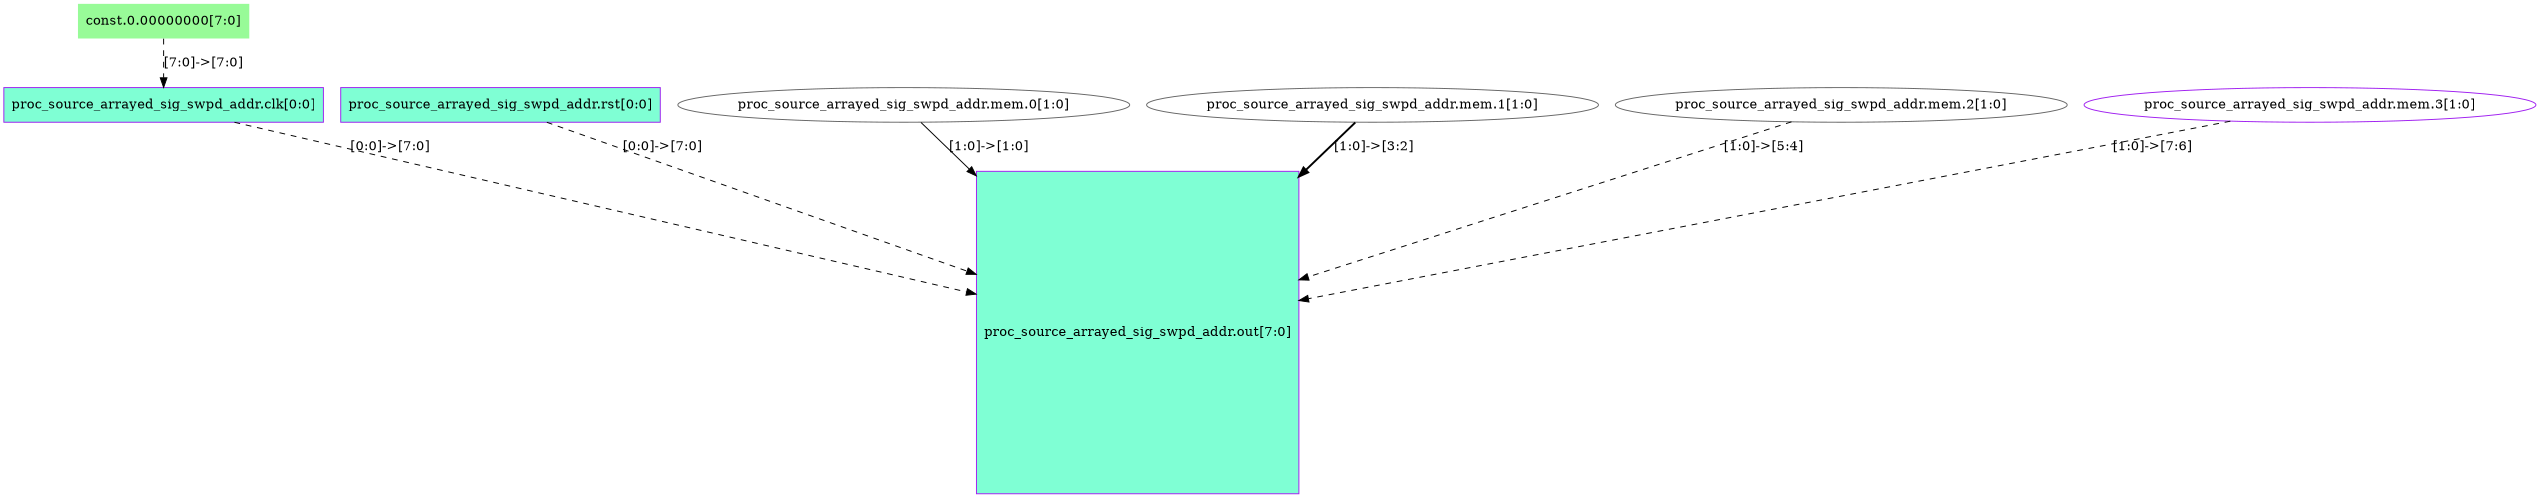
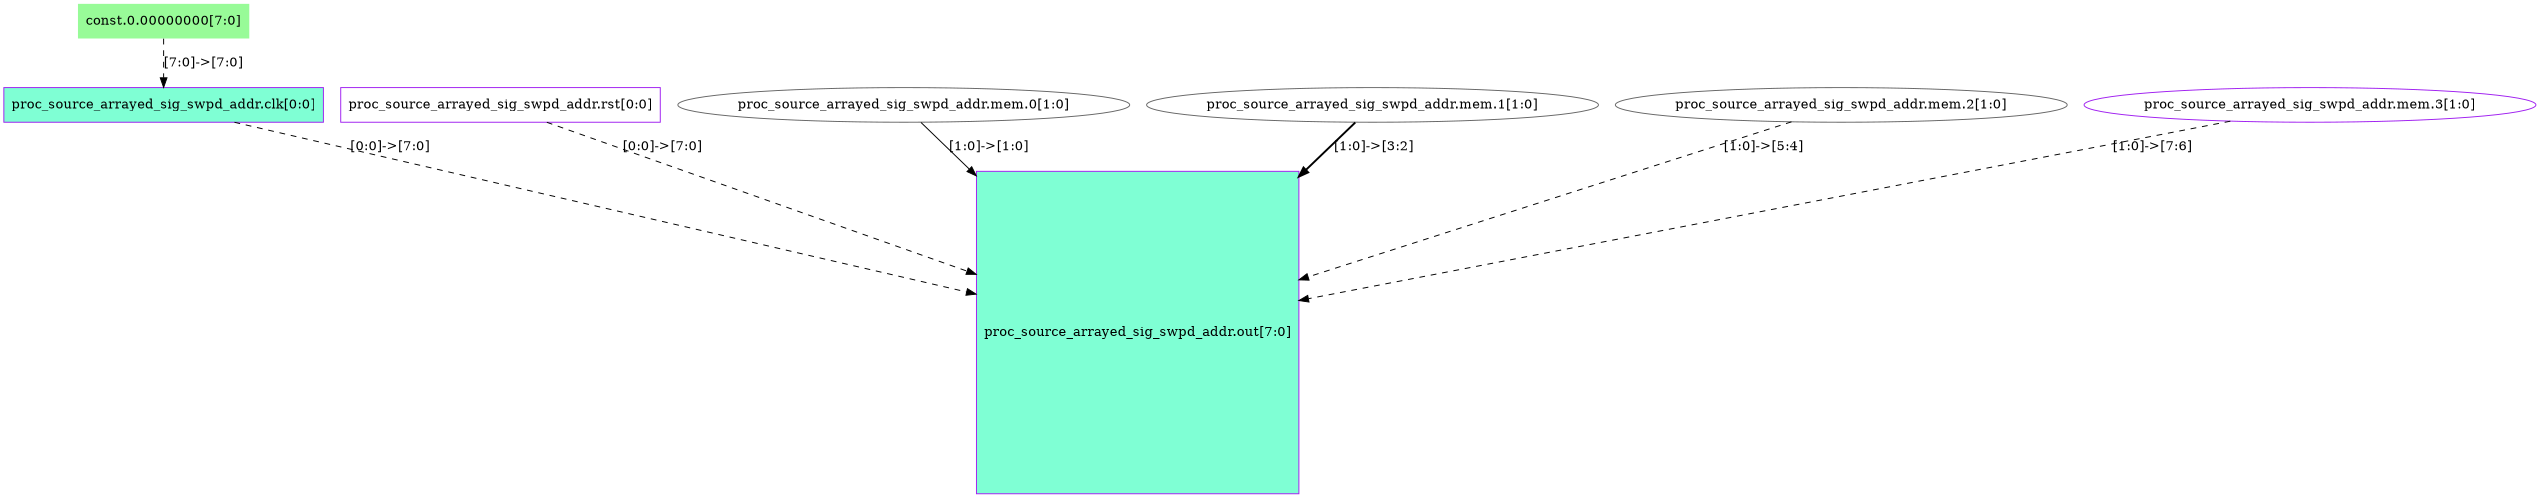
(500, 105) -> (500, 105)
